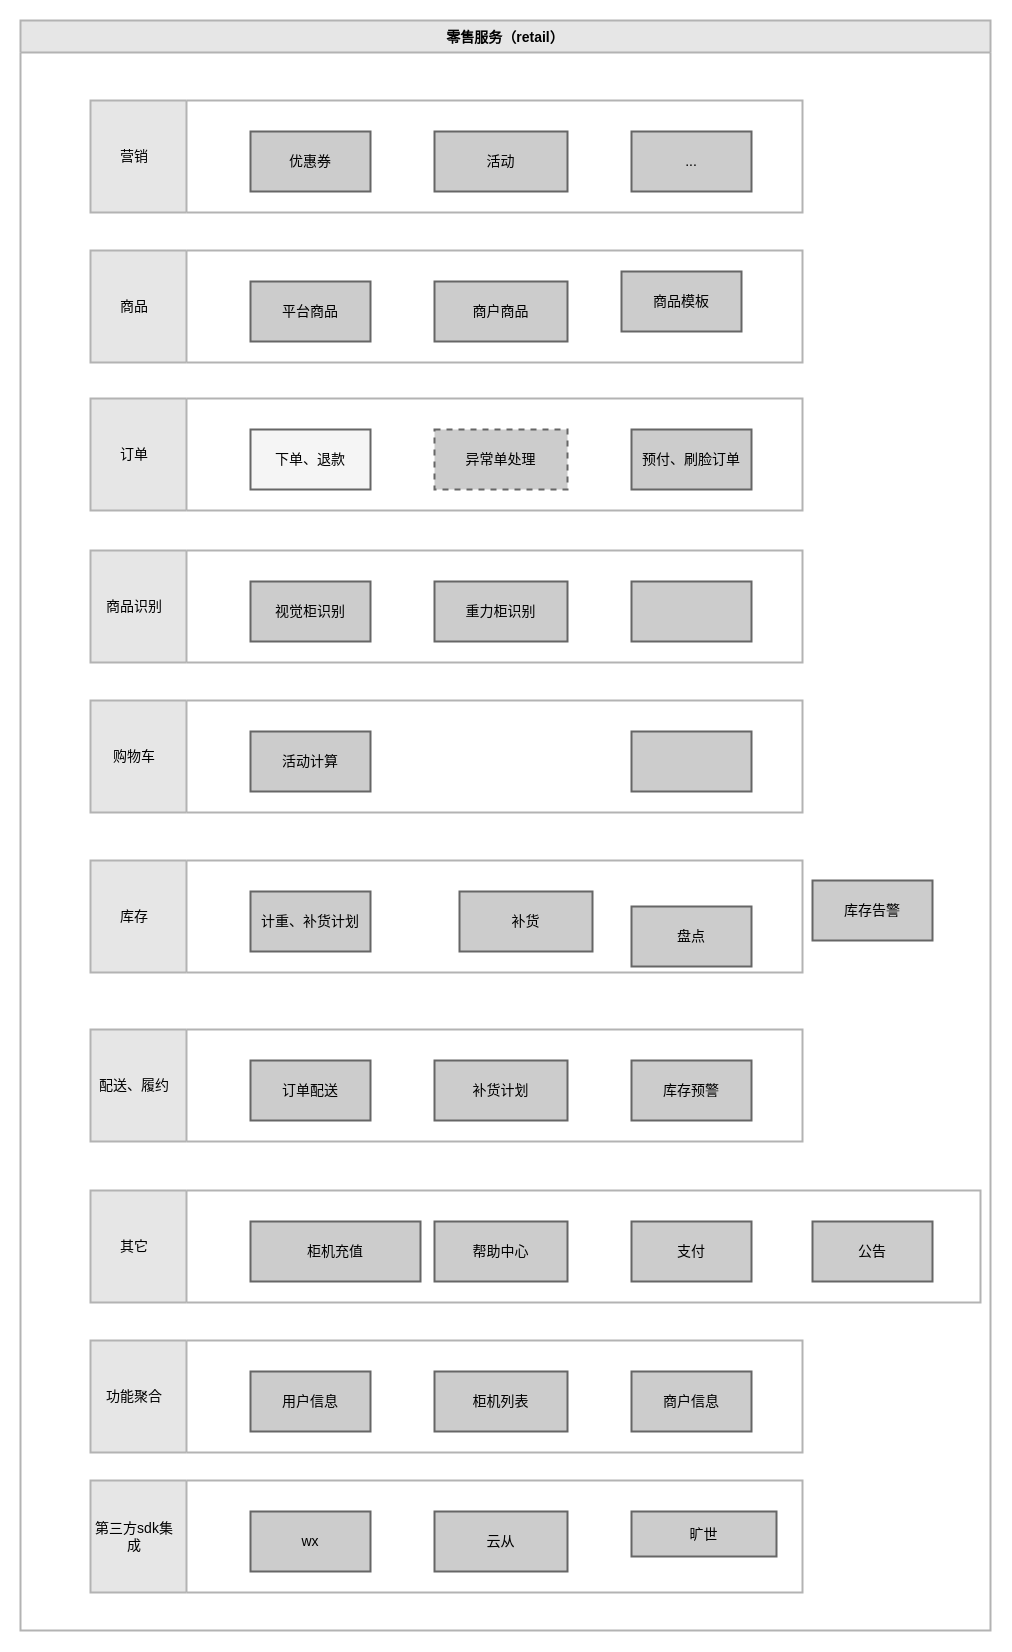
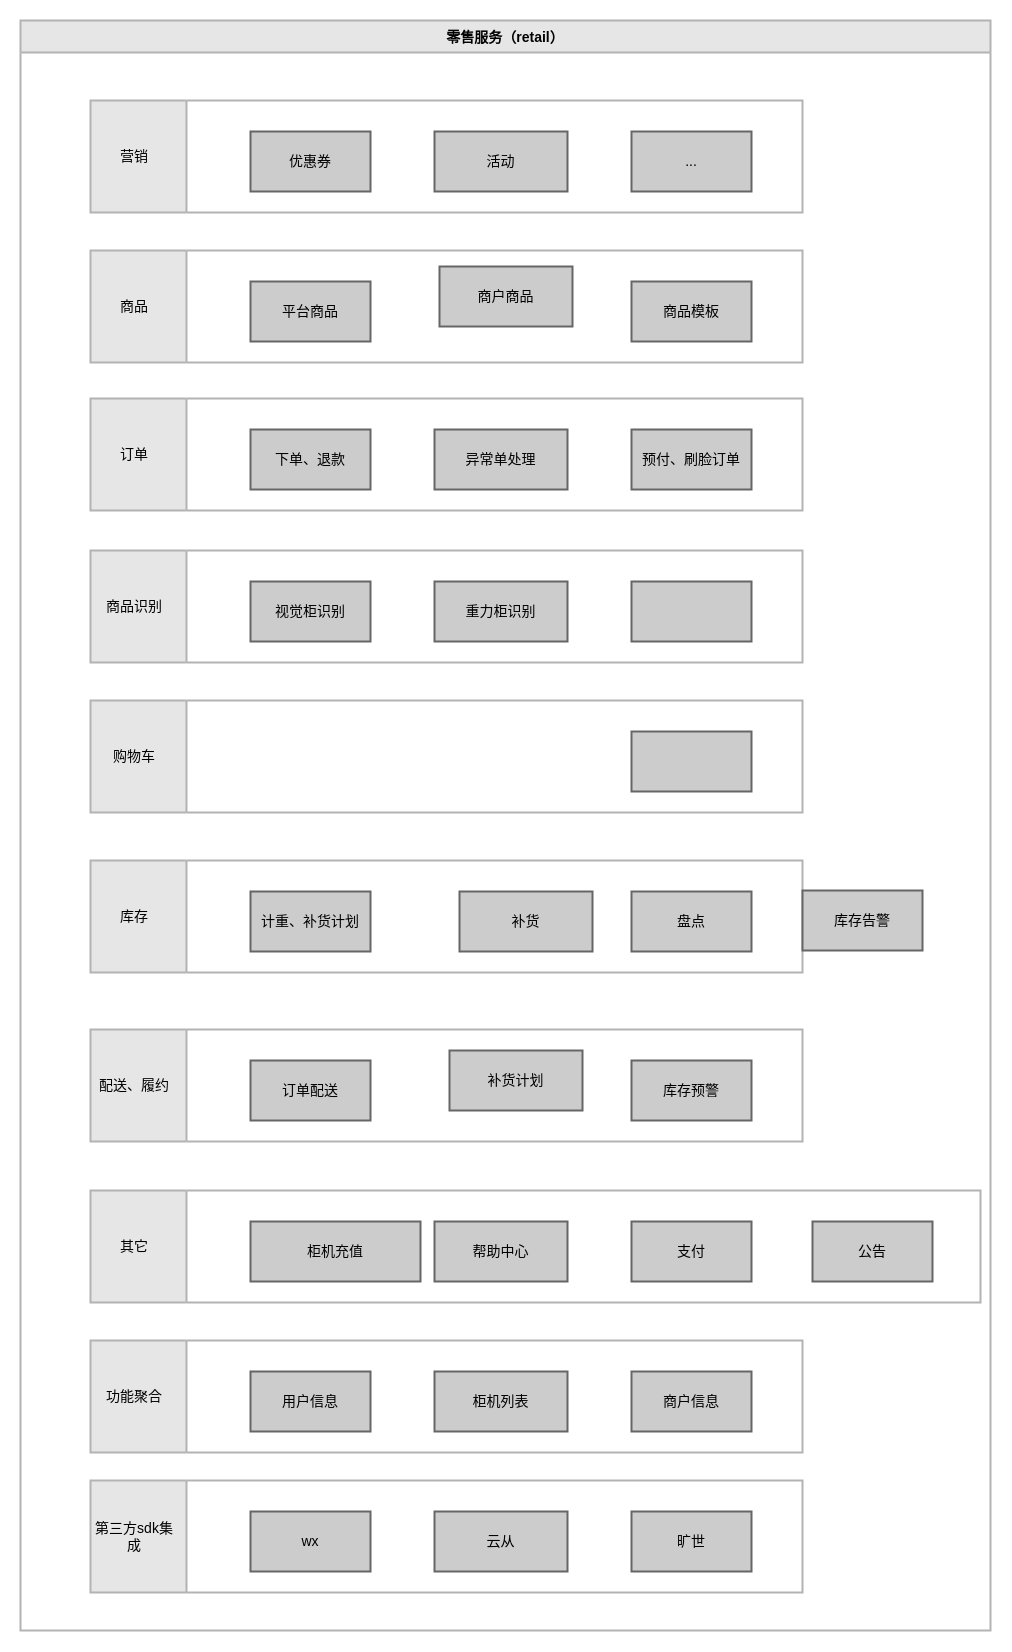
(682, 302) -> (692, 312)
(501, 312) -> (506, 297)
(311, 460) -> (311, 460)
(501, 460) -> (501, 460)
(311, 762) -> none
(873, 911) -> (863, 921)
(692, 937) -> (692, 922)
(501, 1091) -> (516, 1081)
(704, 1534) -> (692, 1542)
